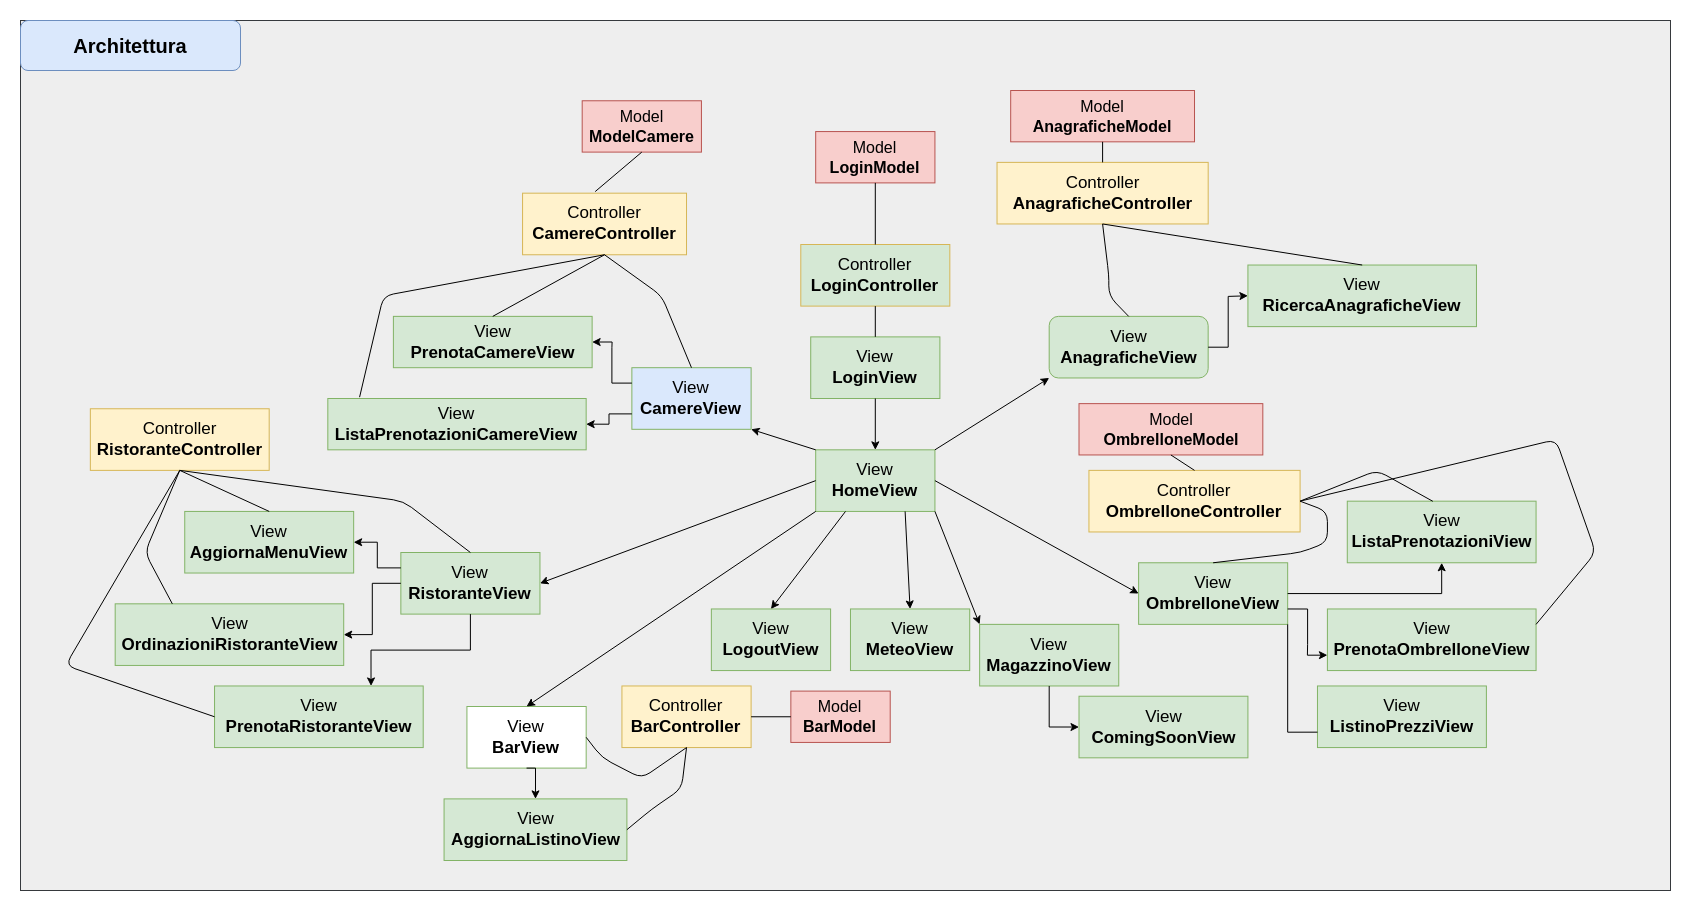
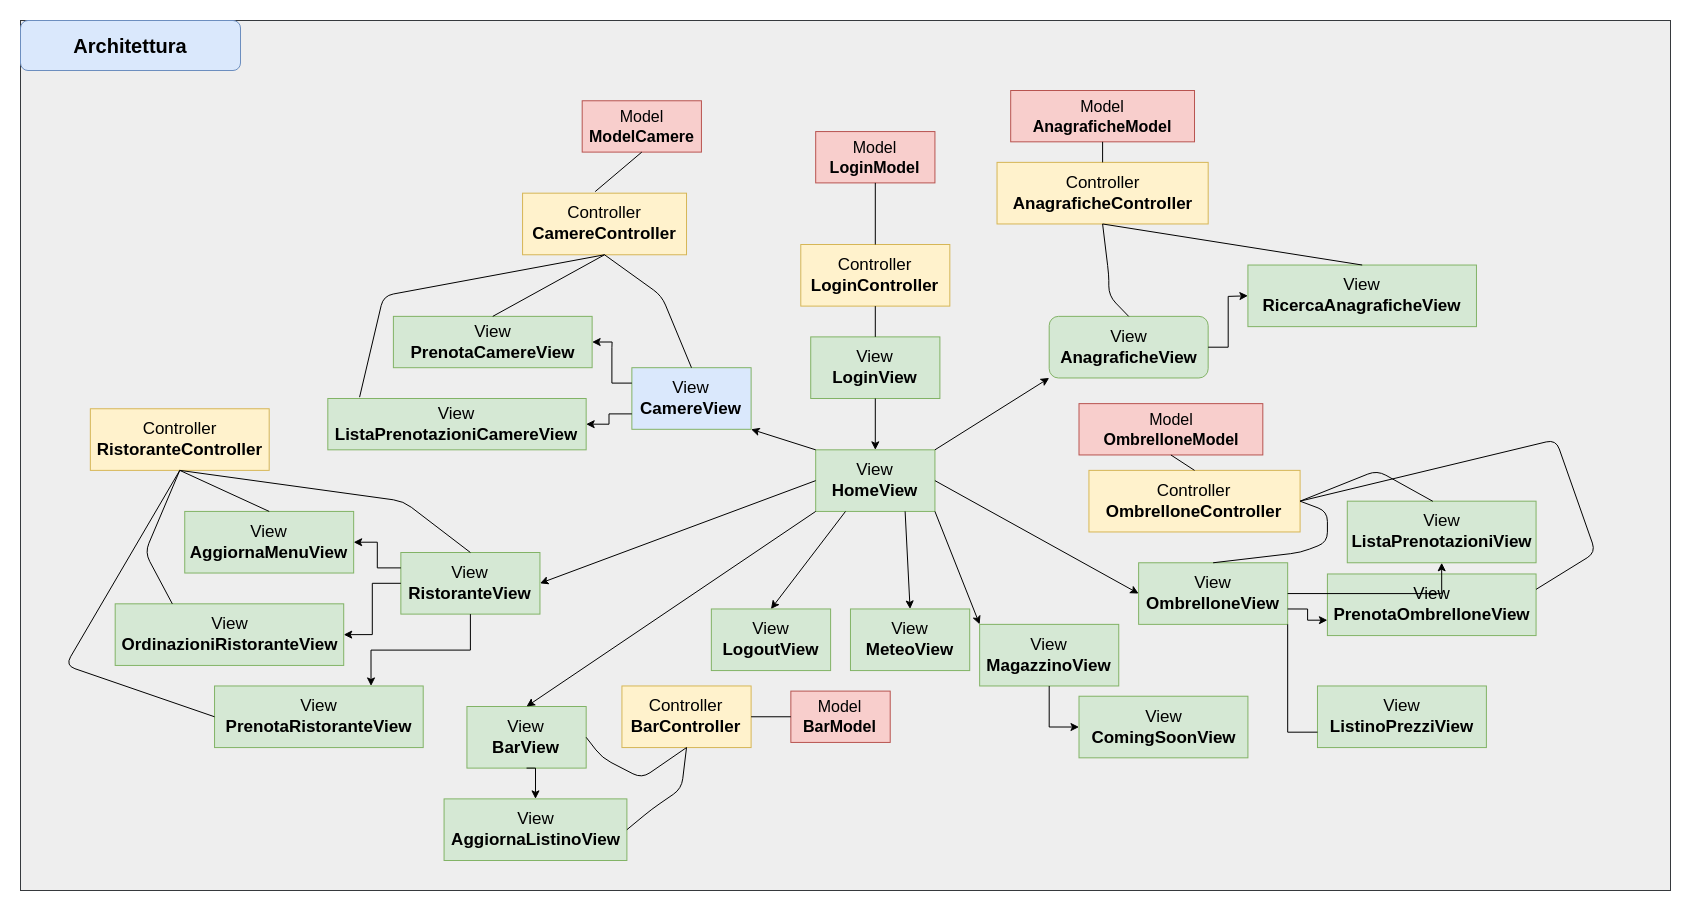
(875, 275) -> (875, 275)
(1432, 640) -> (1432, 605)
(527, 737) -> (527, 737)
